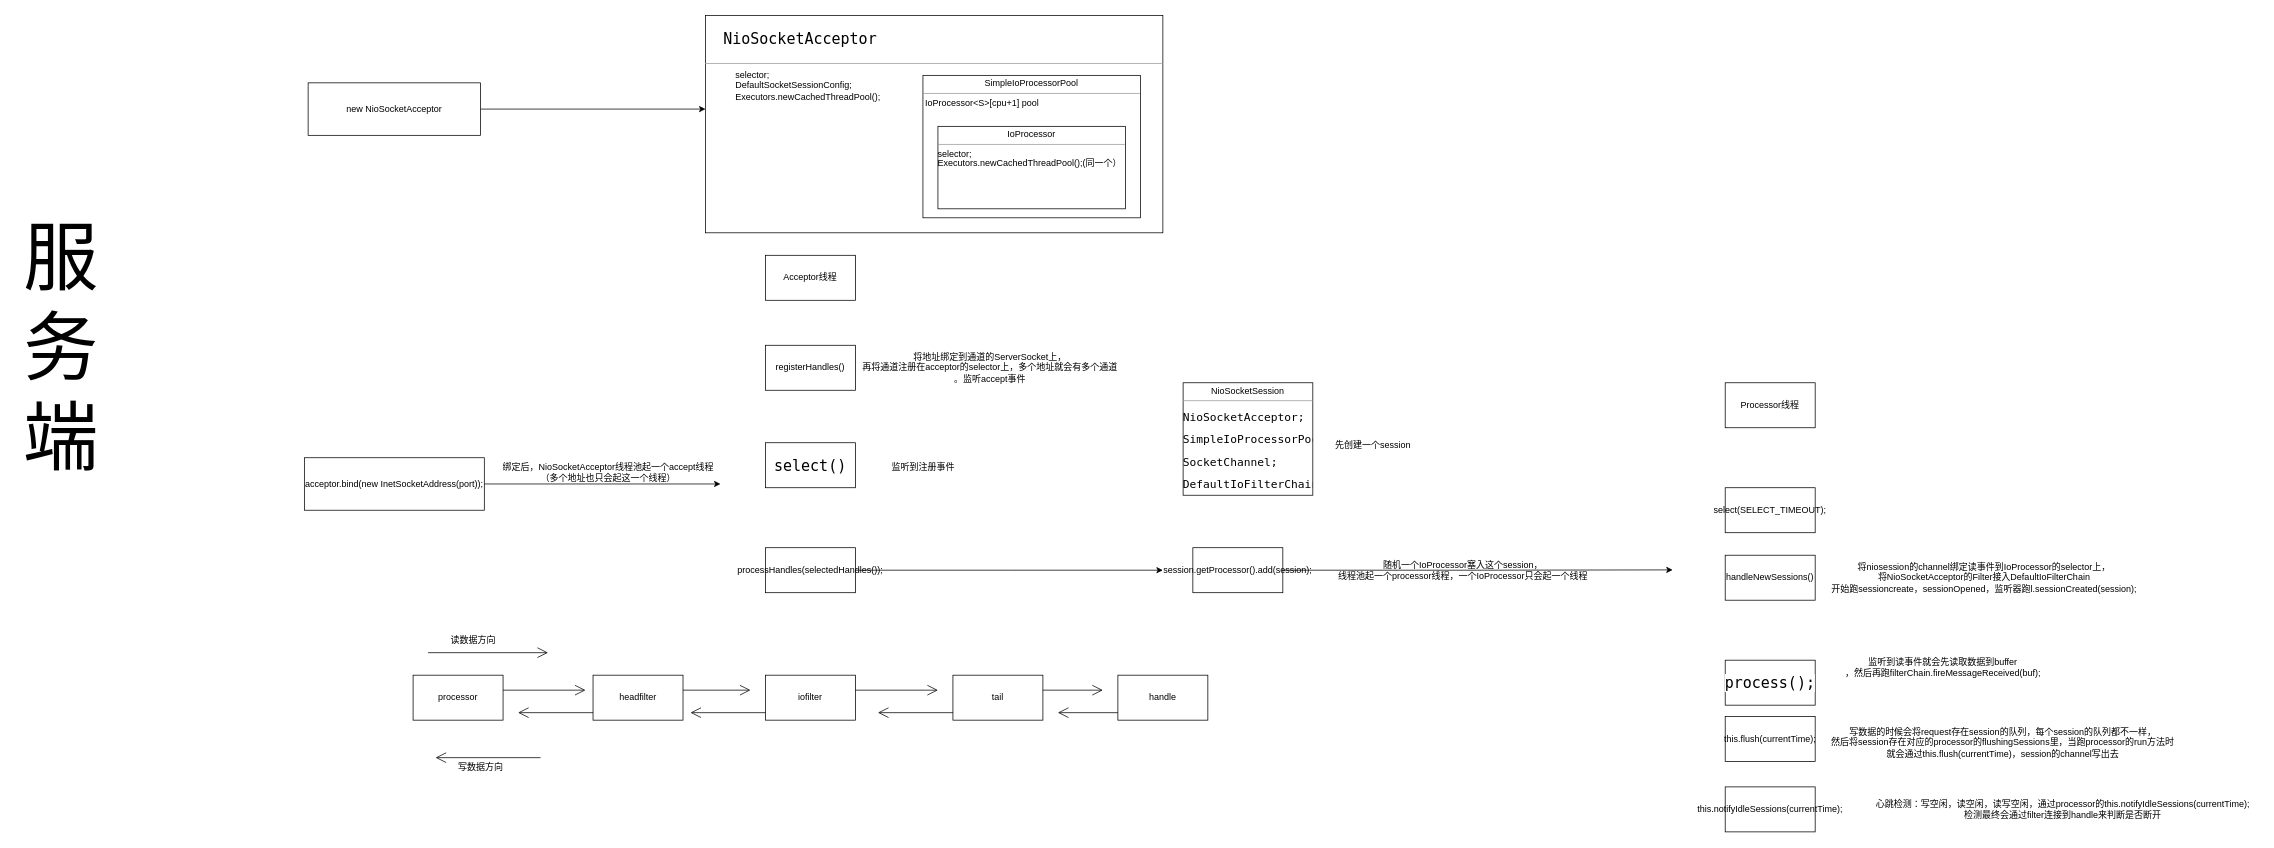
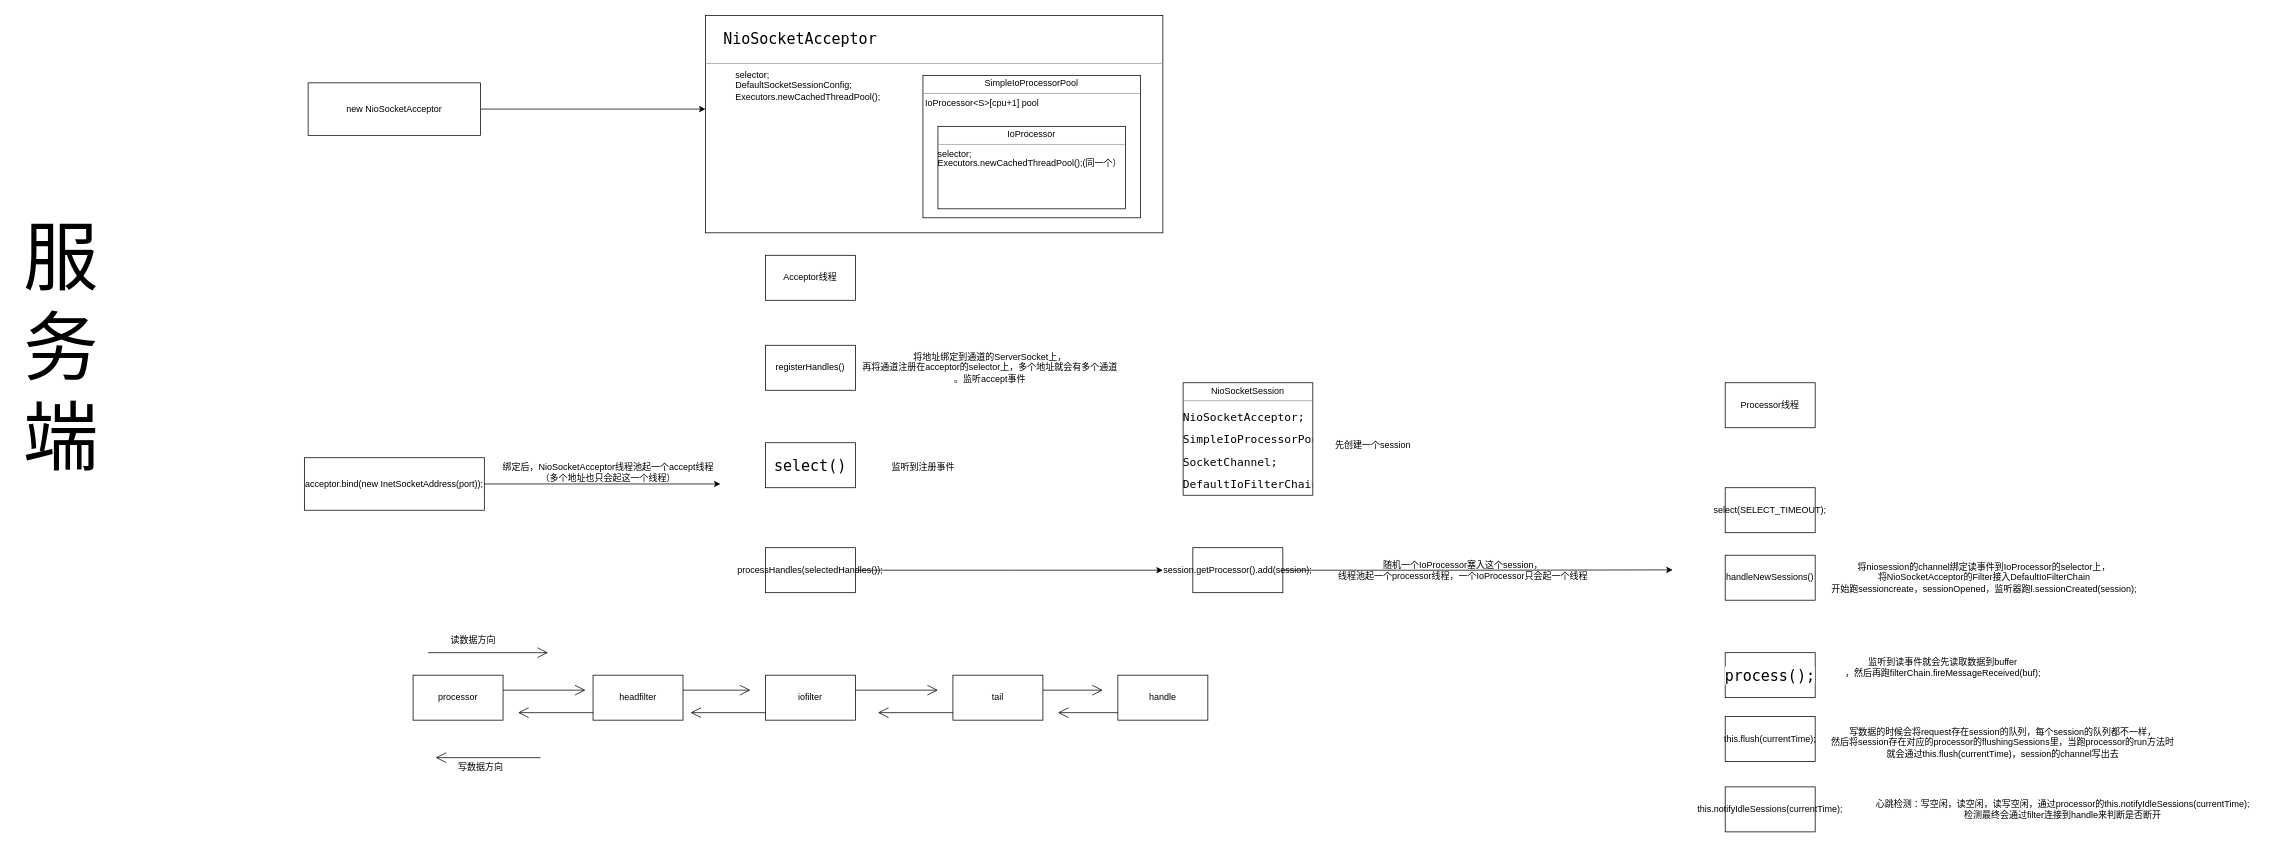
(1770, 683) -> (1770, 675)
